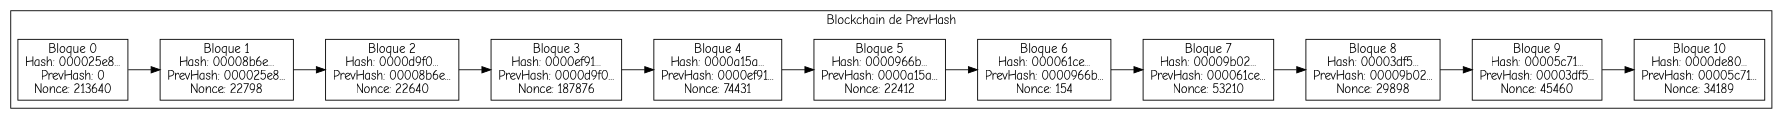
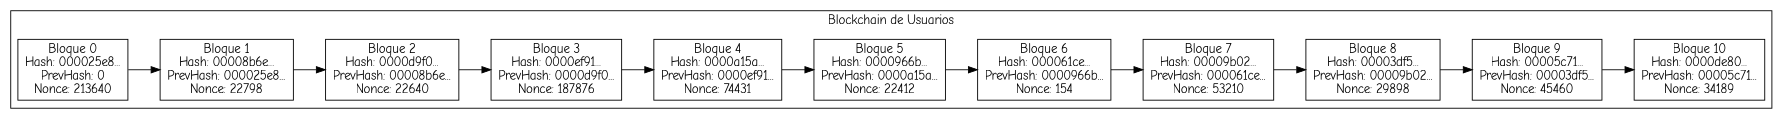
(891, 21) -> (891, 21)
